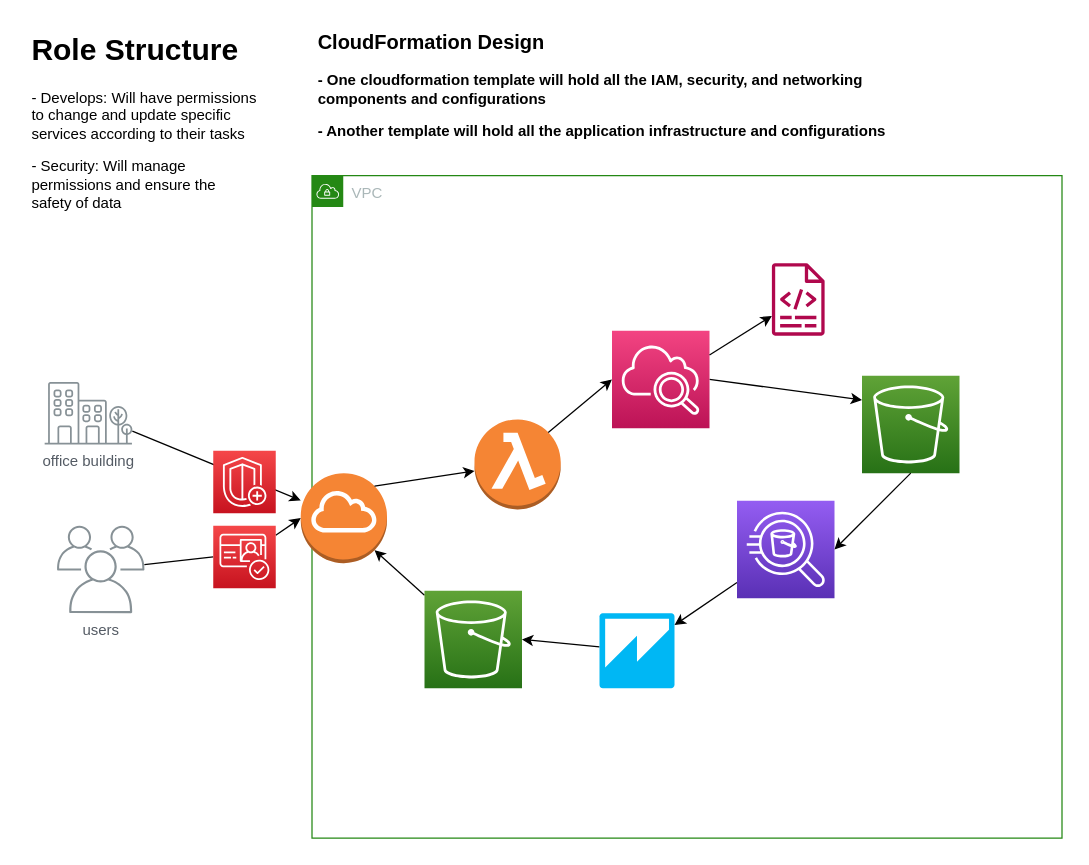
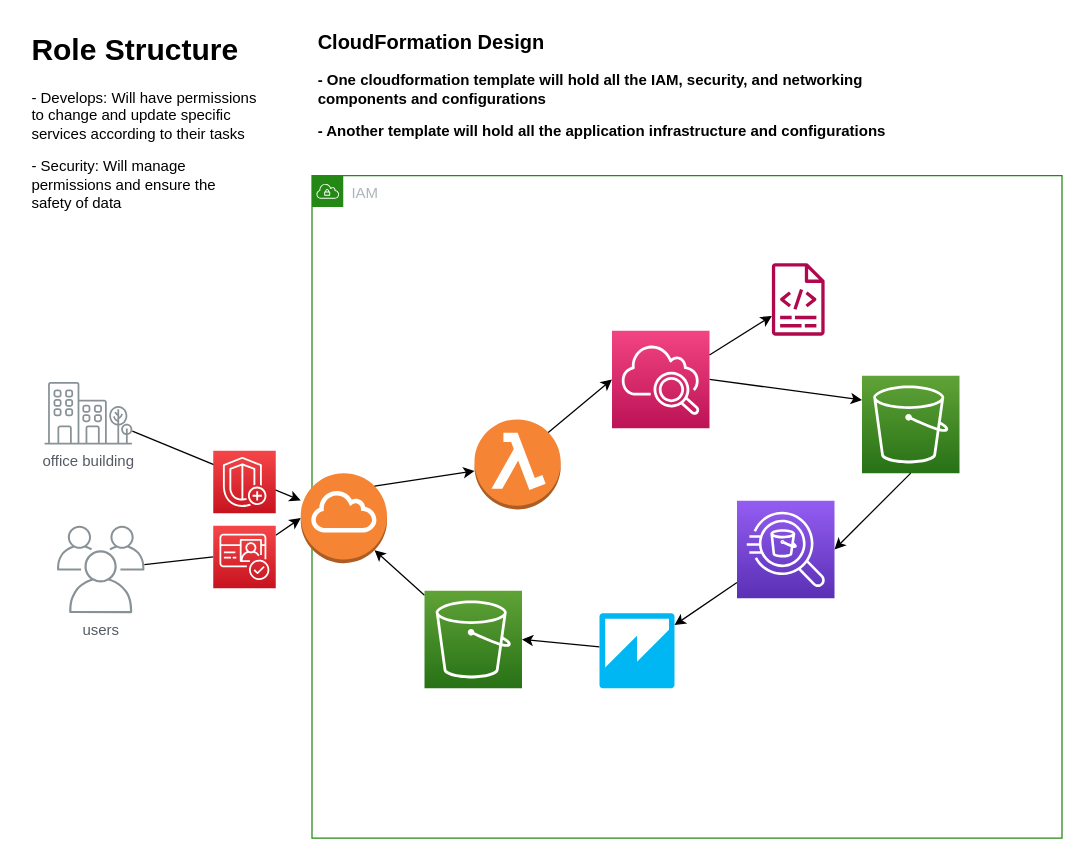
(364, 193) -> (364, 193)
